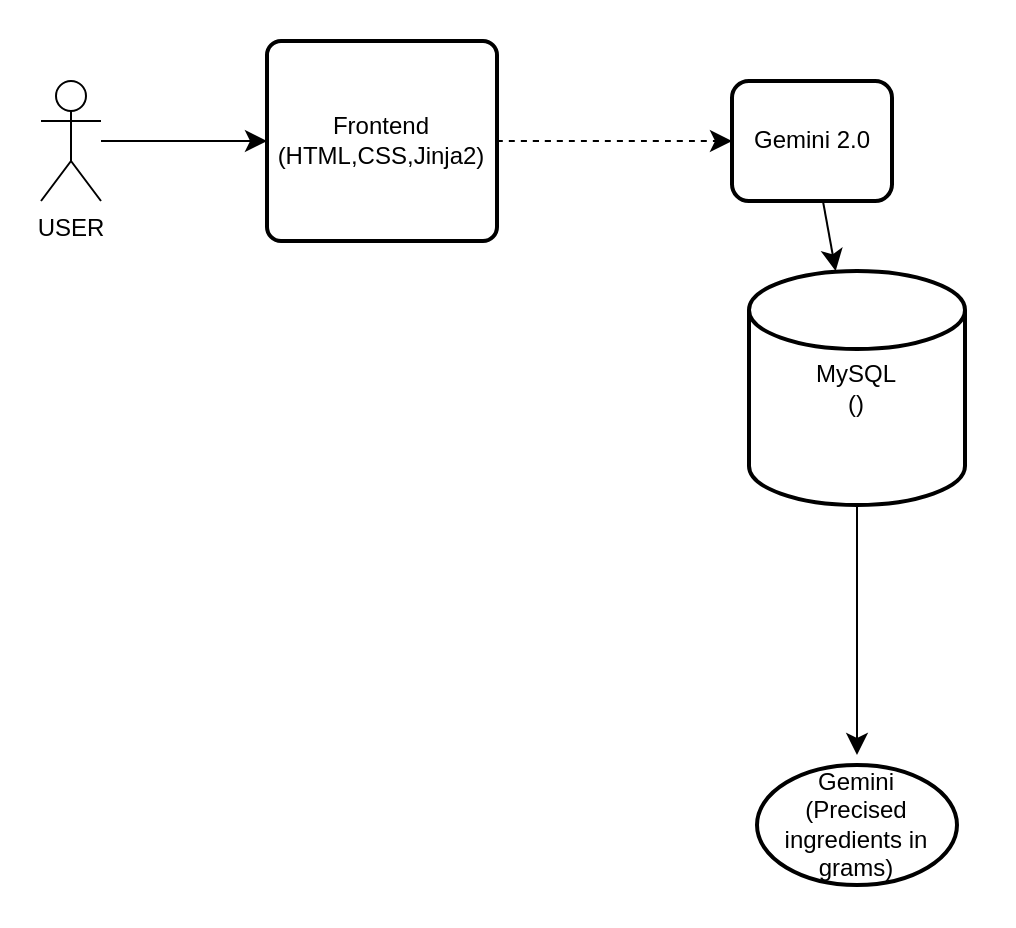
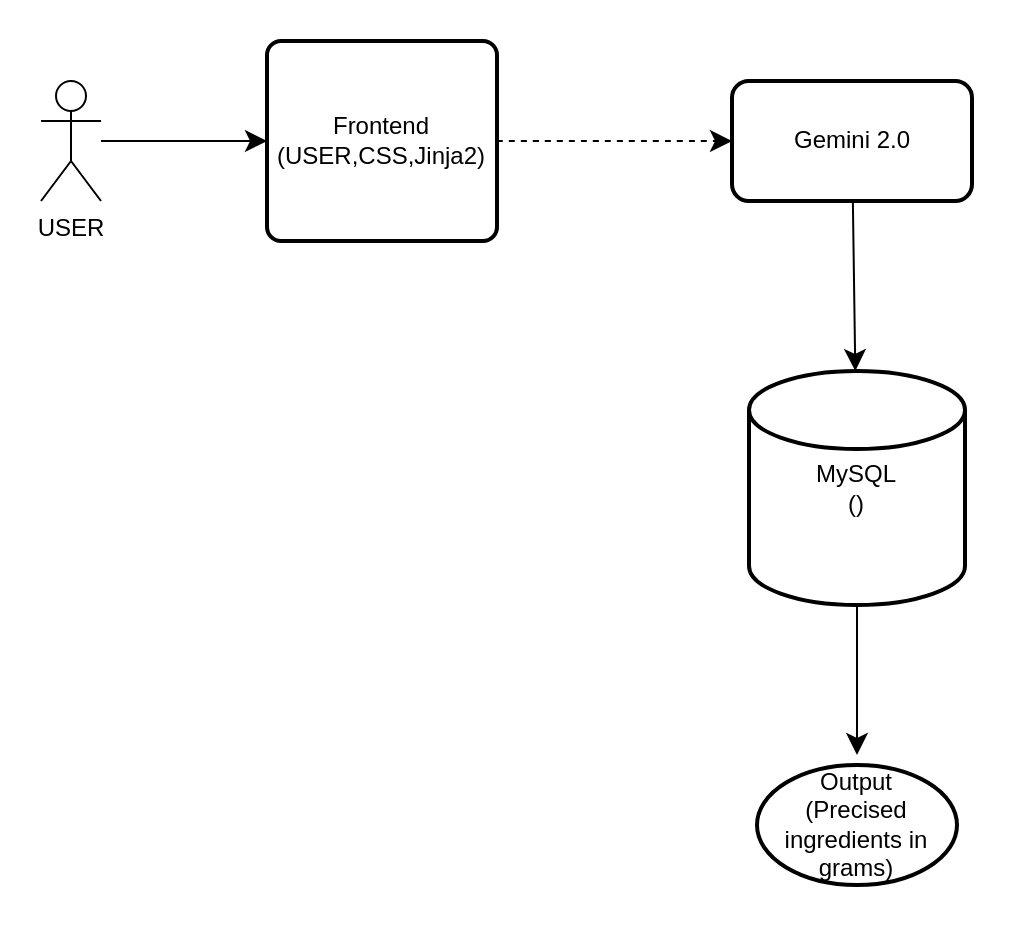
(382, 141) -> (382, 141)
(812, 141) -> (852, 141)
(857, 388) -> (857, 488)
(857, 825) -> (857, 825)
